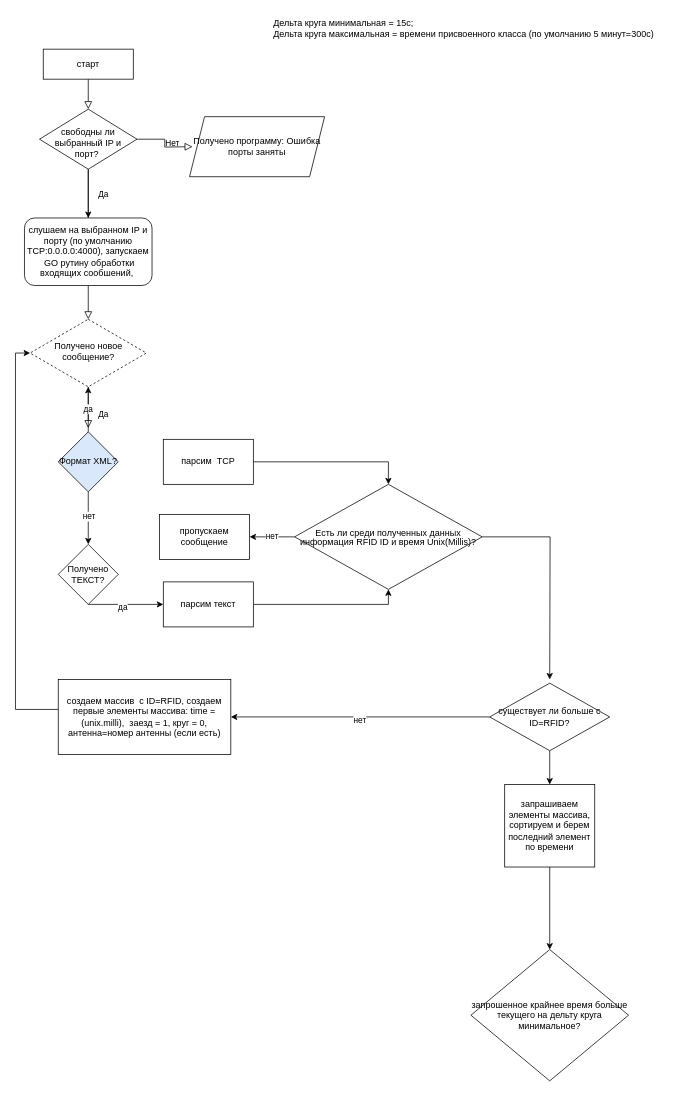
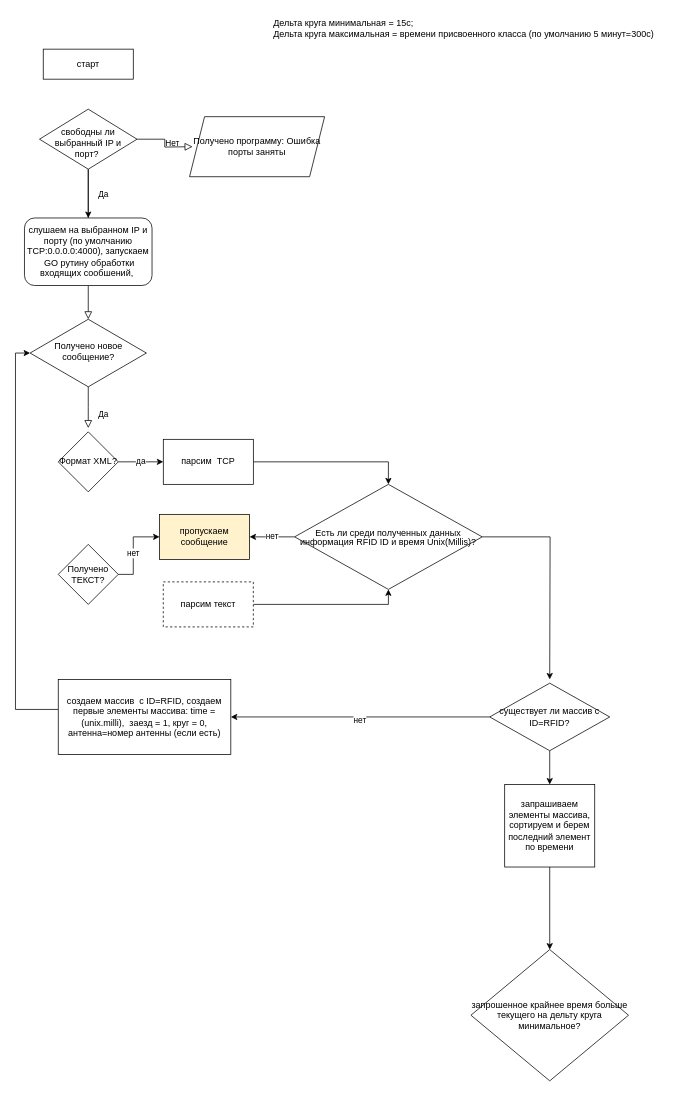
(88, 90) -> none
(88, 353) -> (88, 353)
(88, 427) -> (138, 462)
(88, 462) -> (88, 462)
(88, 515) -> none
(204, 537) -> (204, 537)
none -> (133, 562)
(123, 604) -> none
(208, 604) -> (208, 604)
(549, 717) -> (549, 717)
